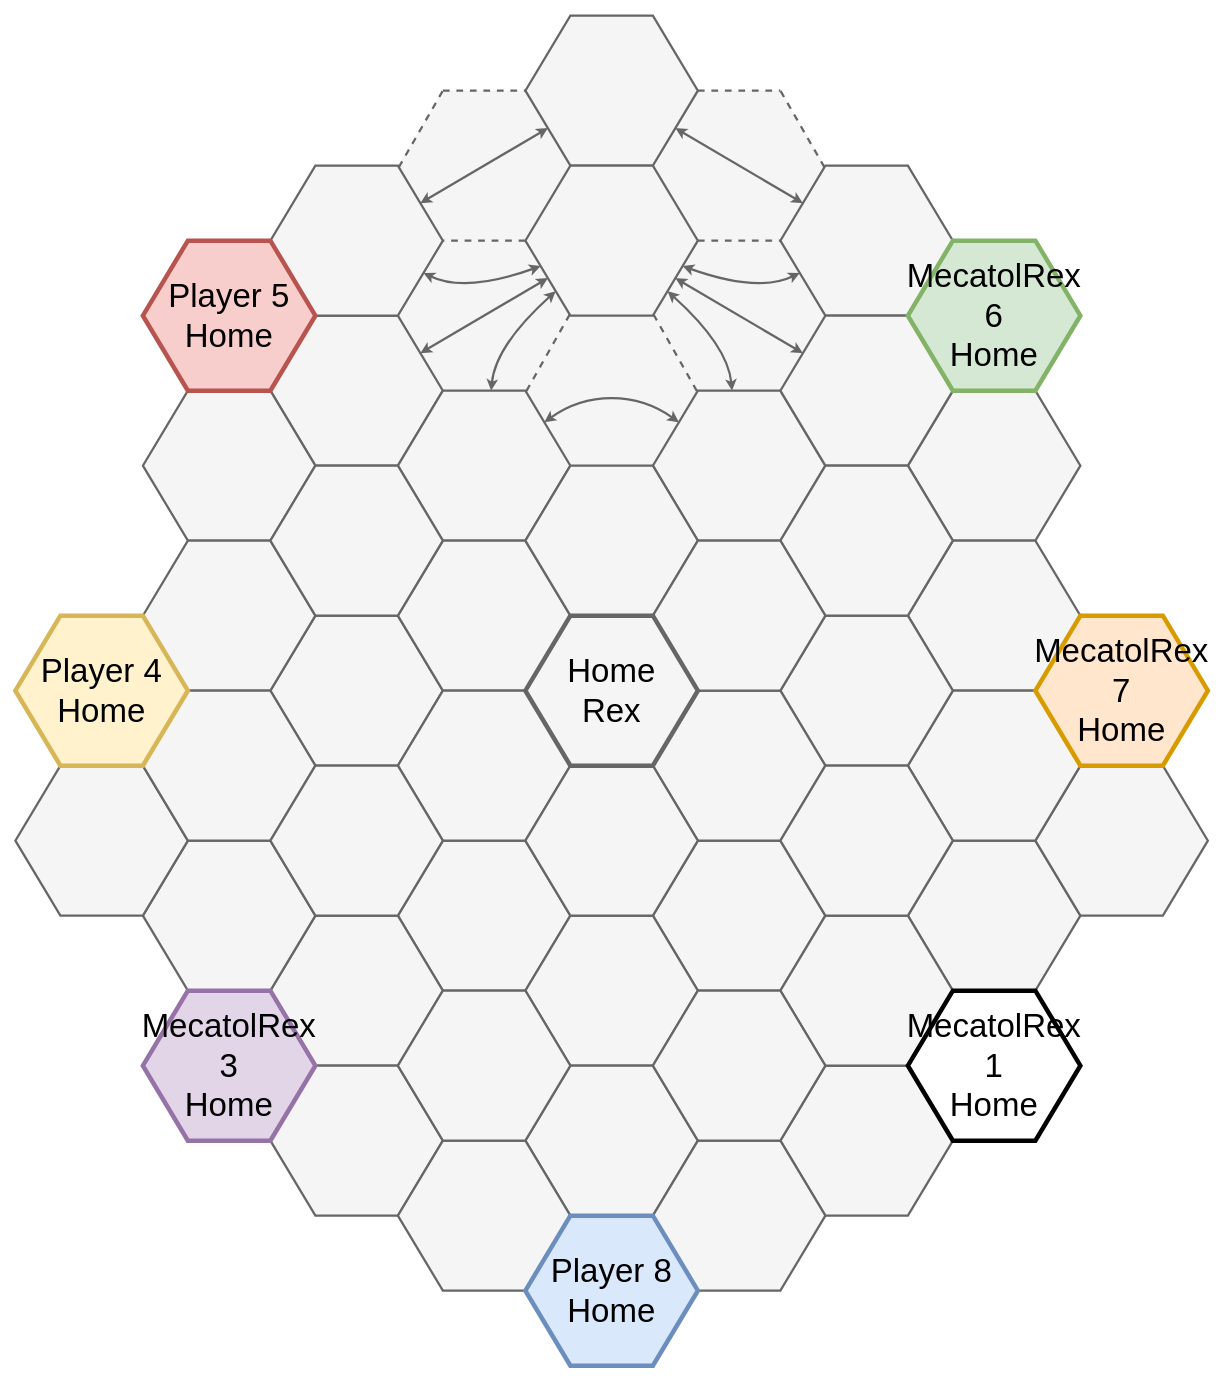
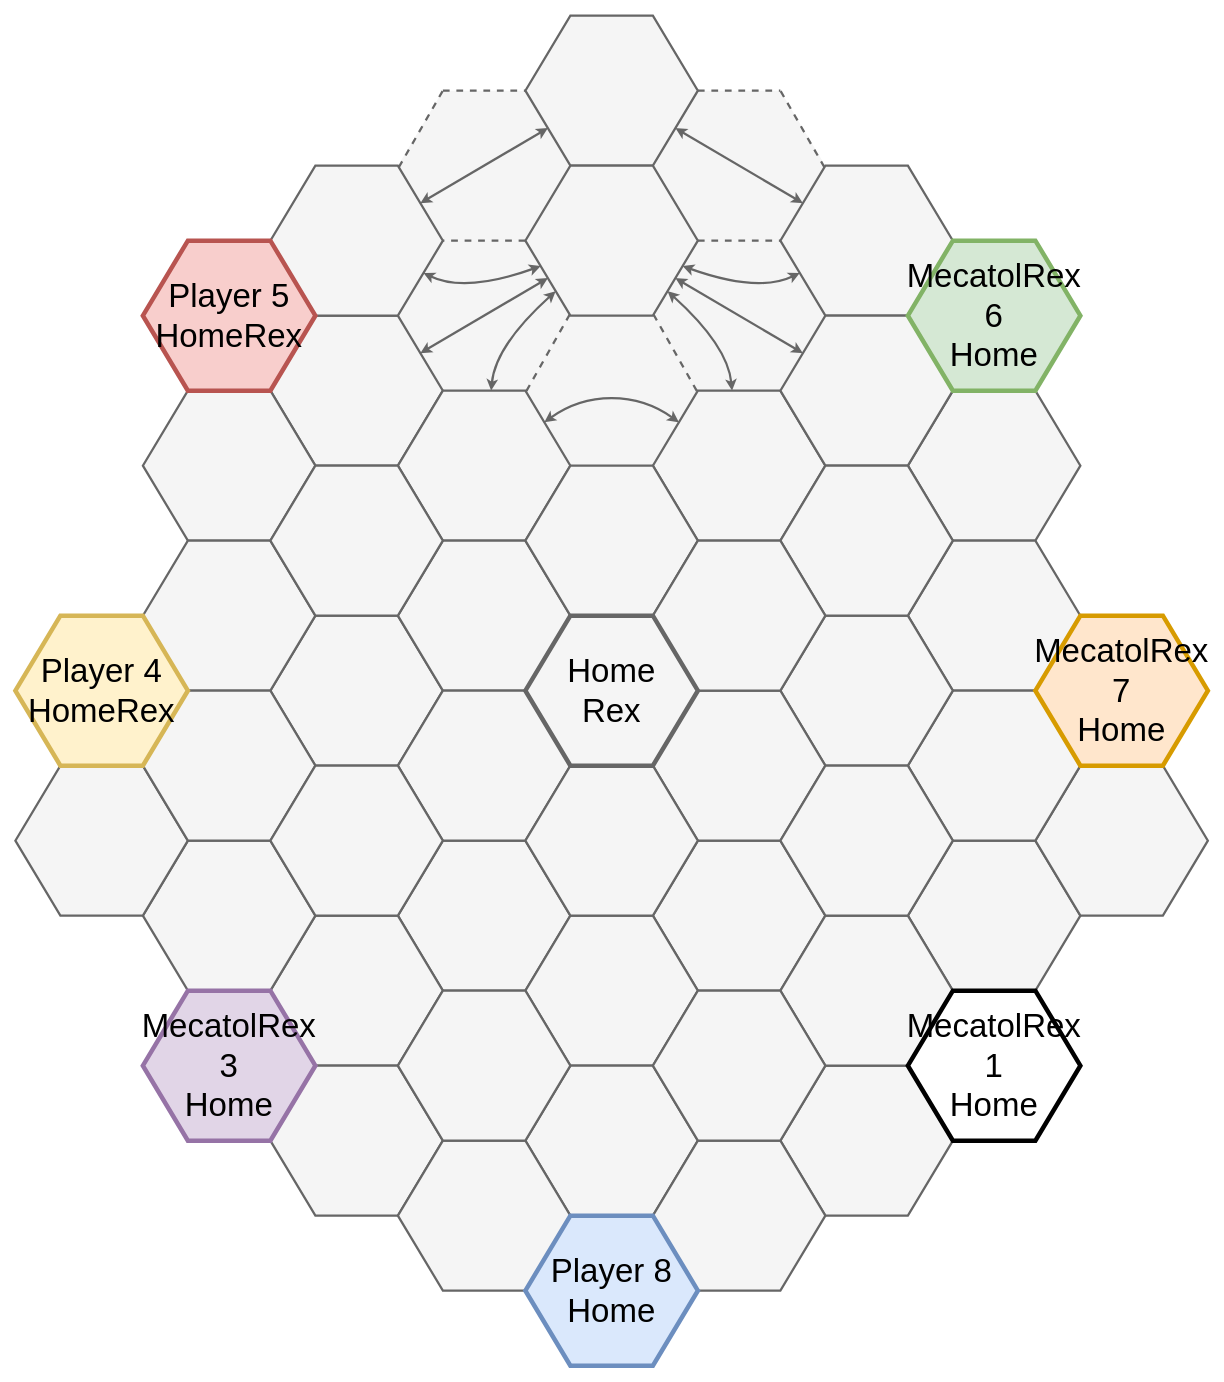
(229, 315) -> (229, 315)
(102, 690) -> (102, 690)
